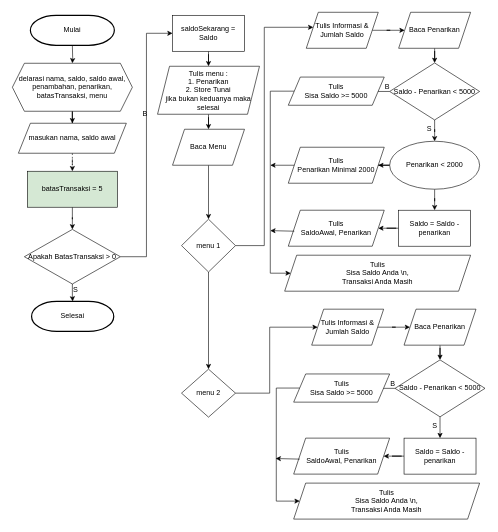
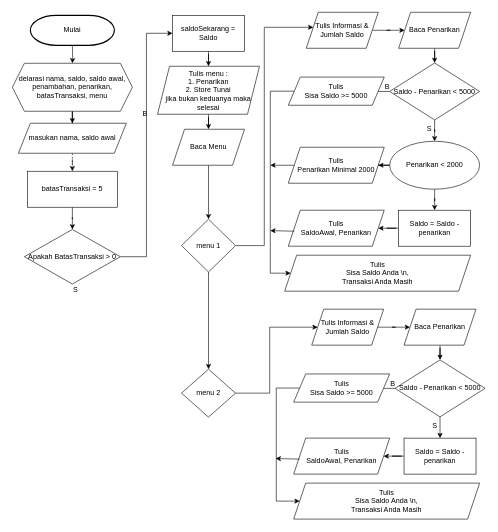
(72, 189) -> (72, 189)
(72, 290) -> none
(73, 317) -> none
